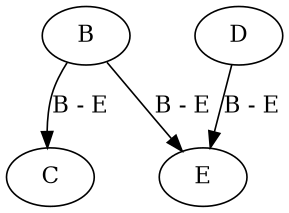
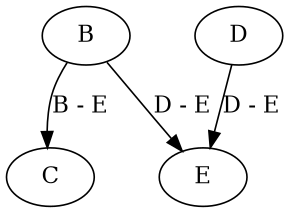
(183, 106) -> (183, 106)
(252, 106) -> (252, 106)
